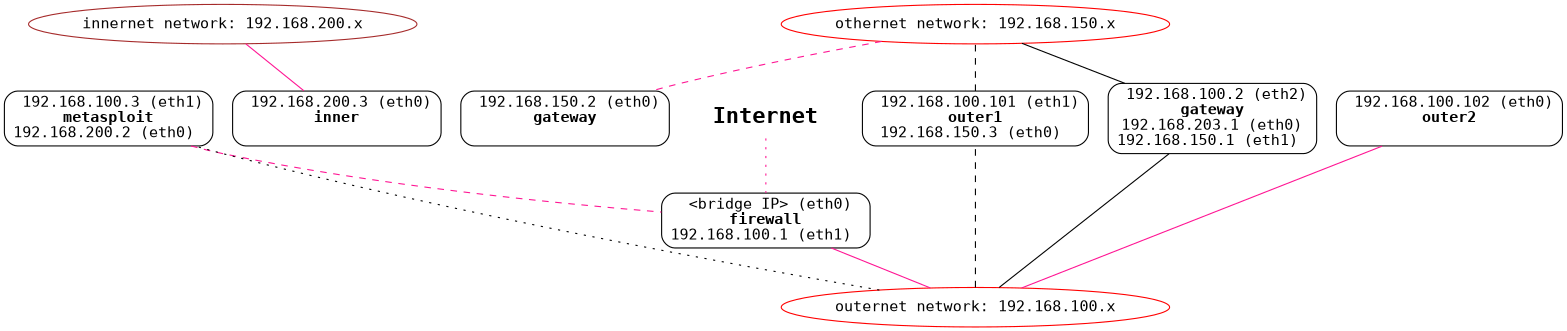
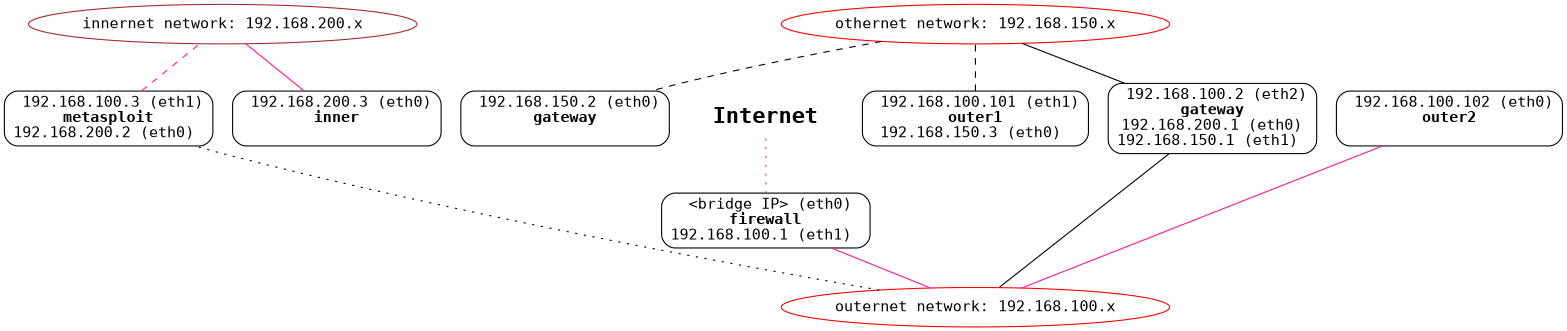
(766, 64) -> (766, 64)
(1212, 125) -> (1212, 125)
(425, 187) -> (171, 67)
(975, 217) -> none
